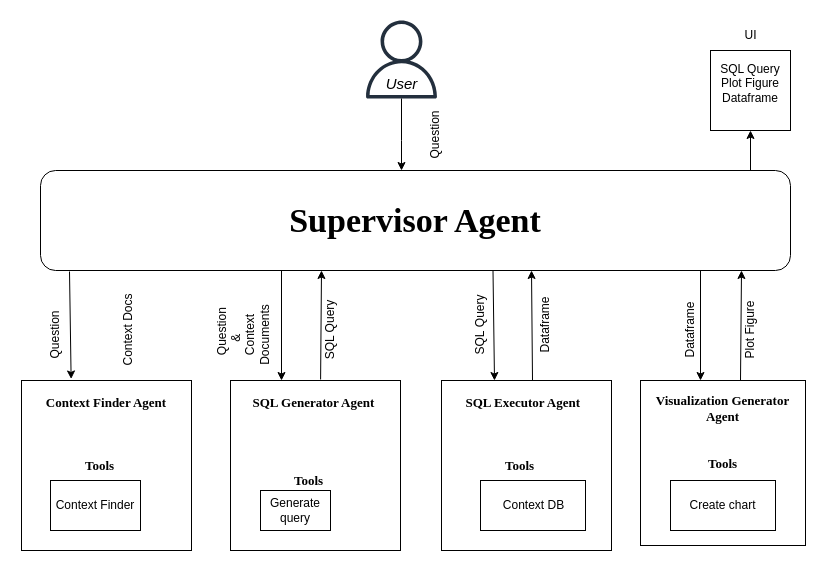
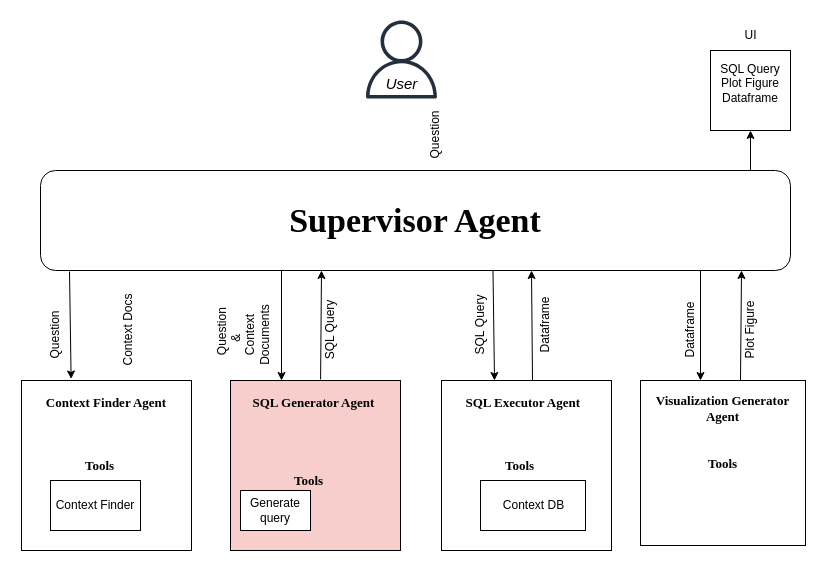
(402, 131) -> none
(316, 466) -> (316, 466)
(723, 506) -> none
(296, 511) -> (276, 511)
